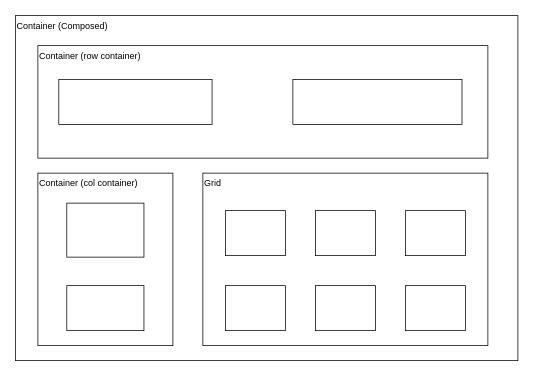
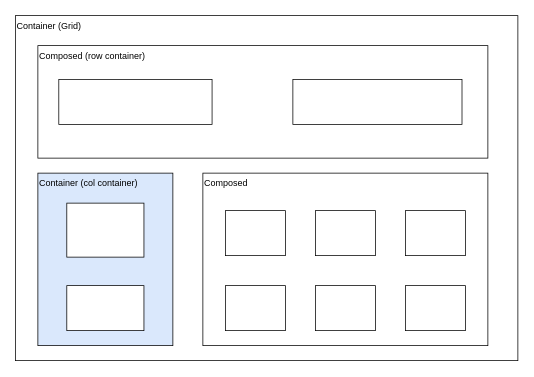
(65, 26) -> (54, 26)
(98, 56) -> (96, 56)
(213, 184) -> (225, 184)
(105, 259) -> (105, 259)
